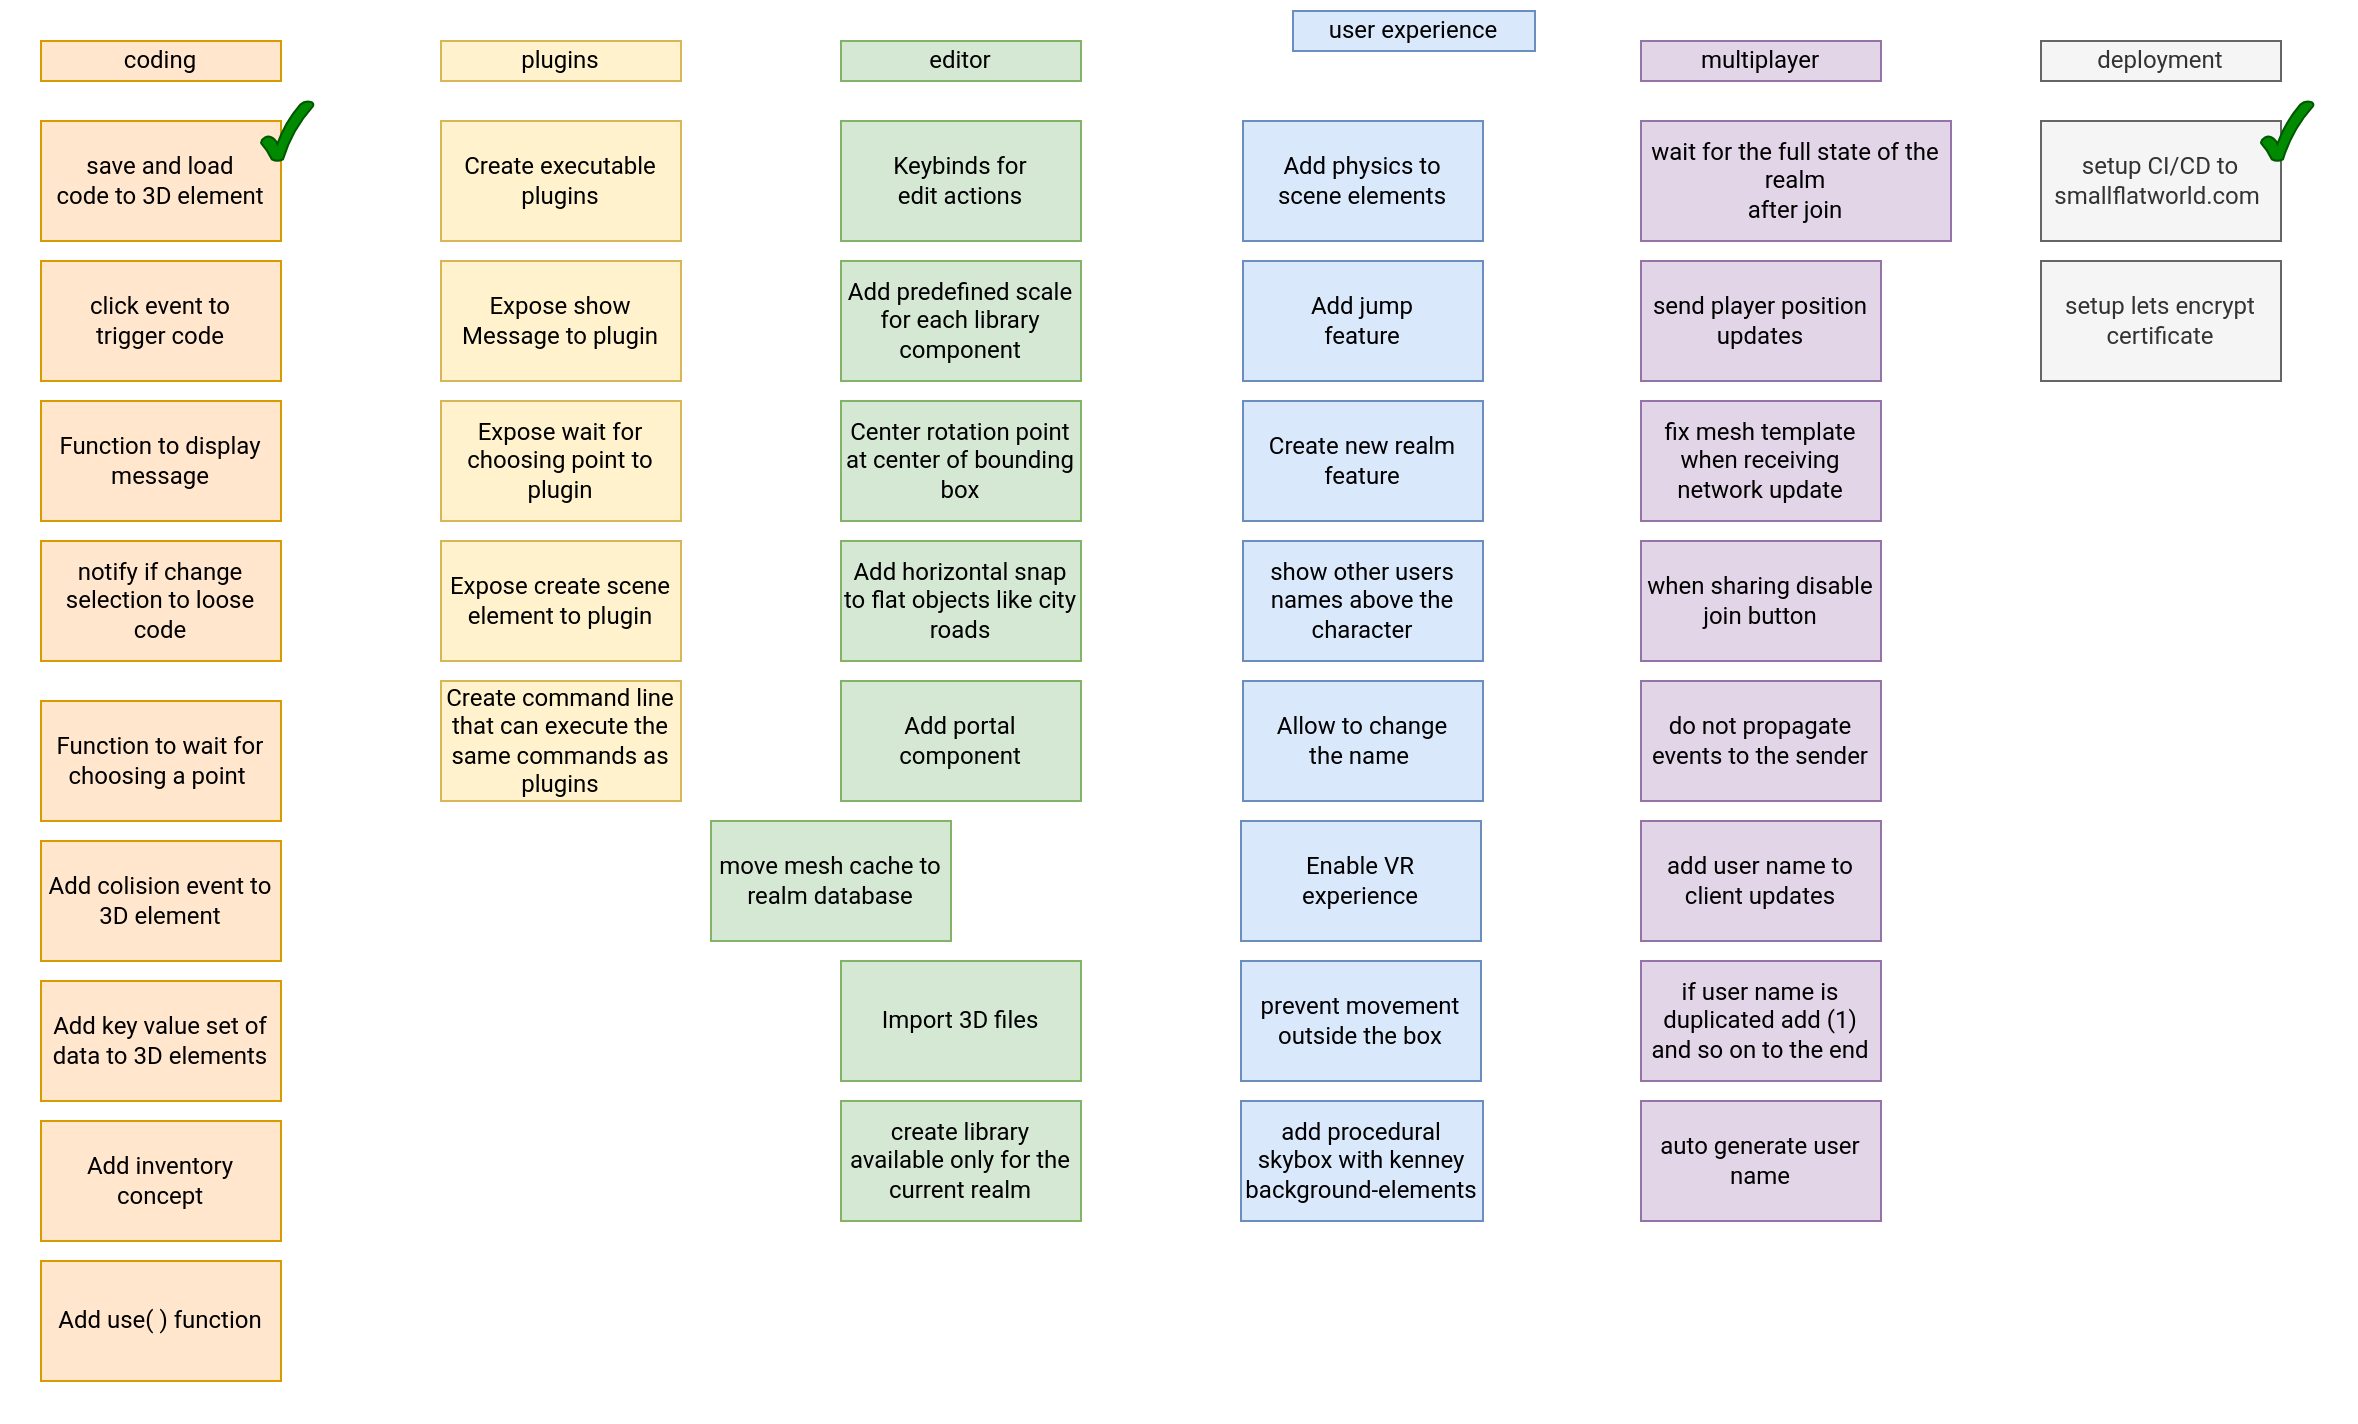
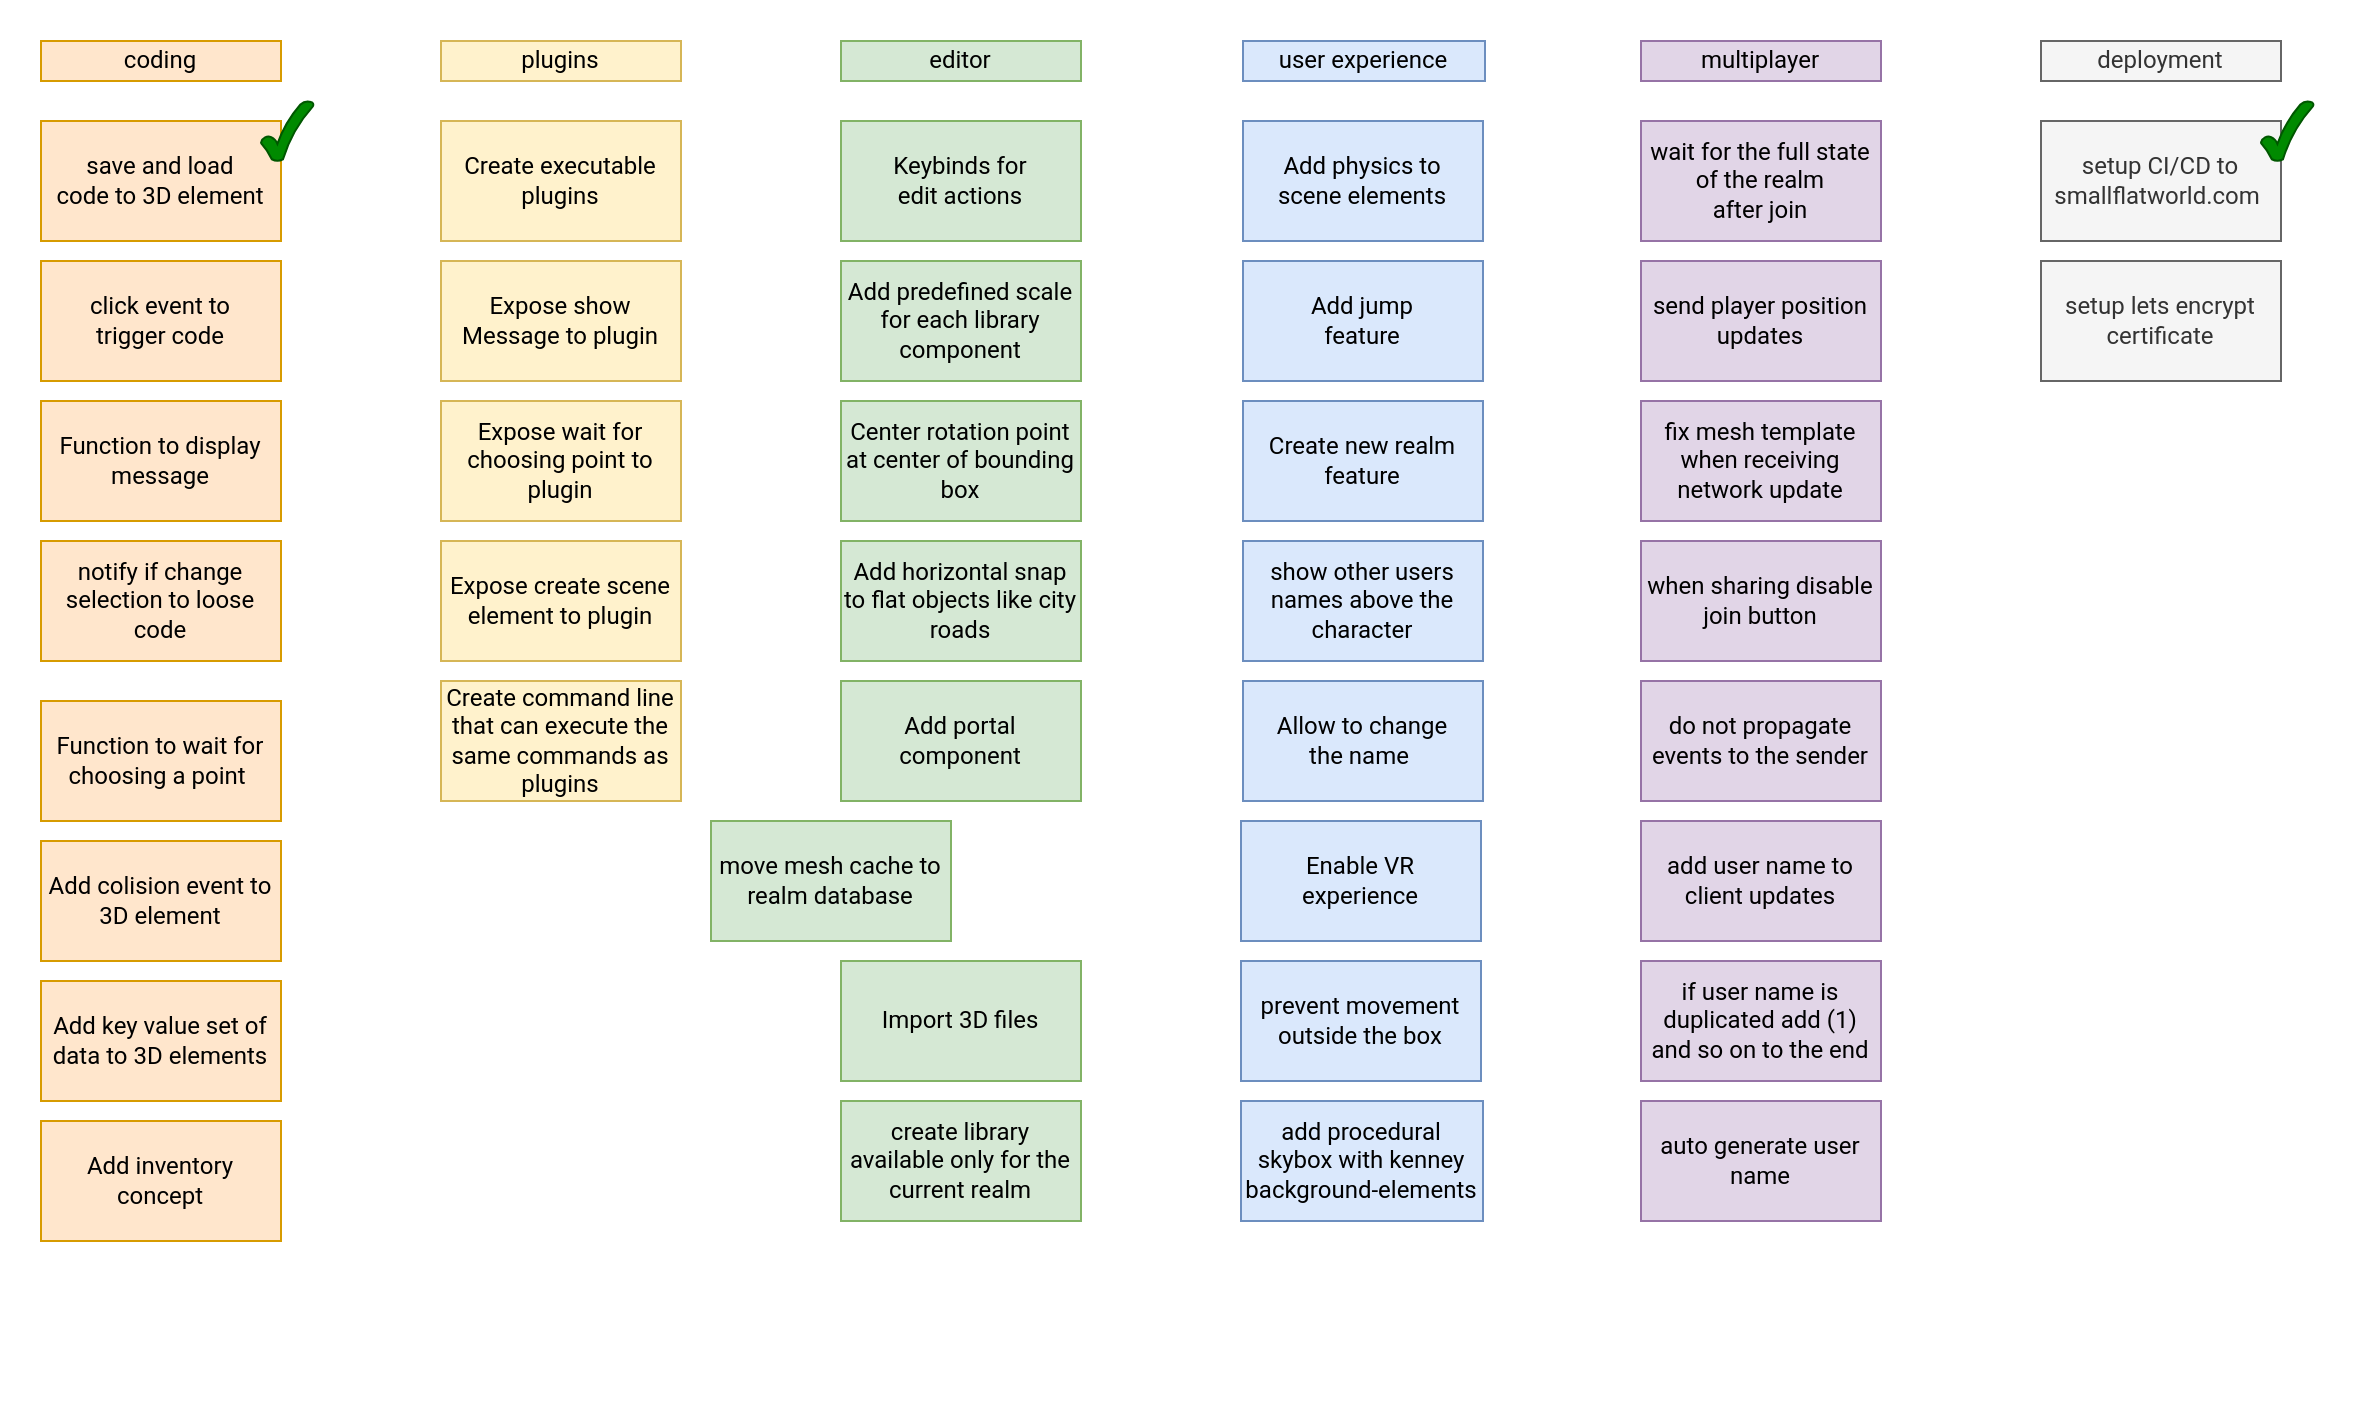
(1414, 31) -> (1364, 61)
(1796, 181) -> (1761, 181)
(161, 1321) -> none
